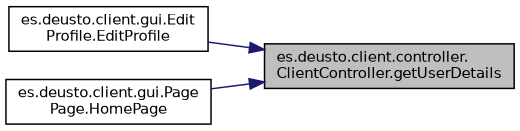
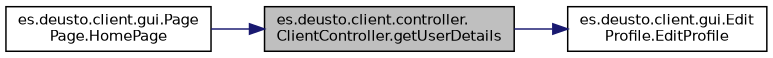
(229, 45) -> (533, 29)
